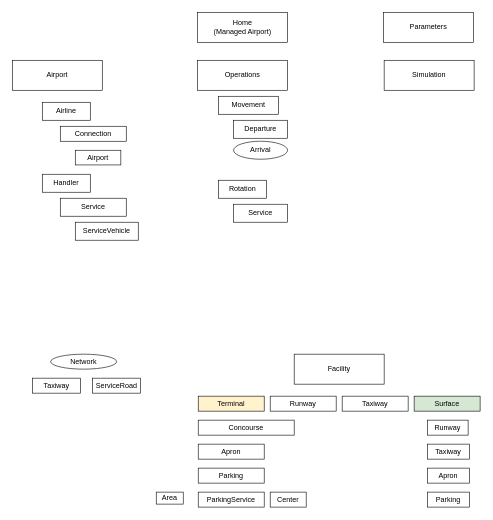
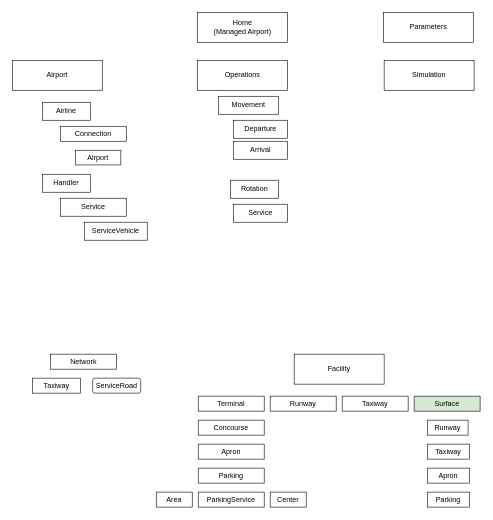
(261, 150) -> (261, 150)
(243, 189) -> (255, 189)
(107, 231) -> (116, 231)
(84, 362) -> (84, 362)
(117, 386) -> (117, 386)
(231, 404) -> (231, 404)
(246, 428) -> (231, 428)
(170, 498) -> (174, 500)
